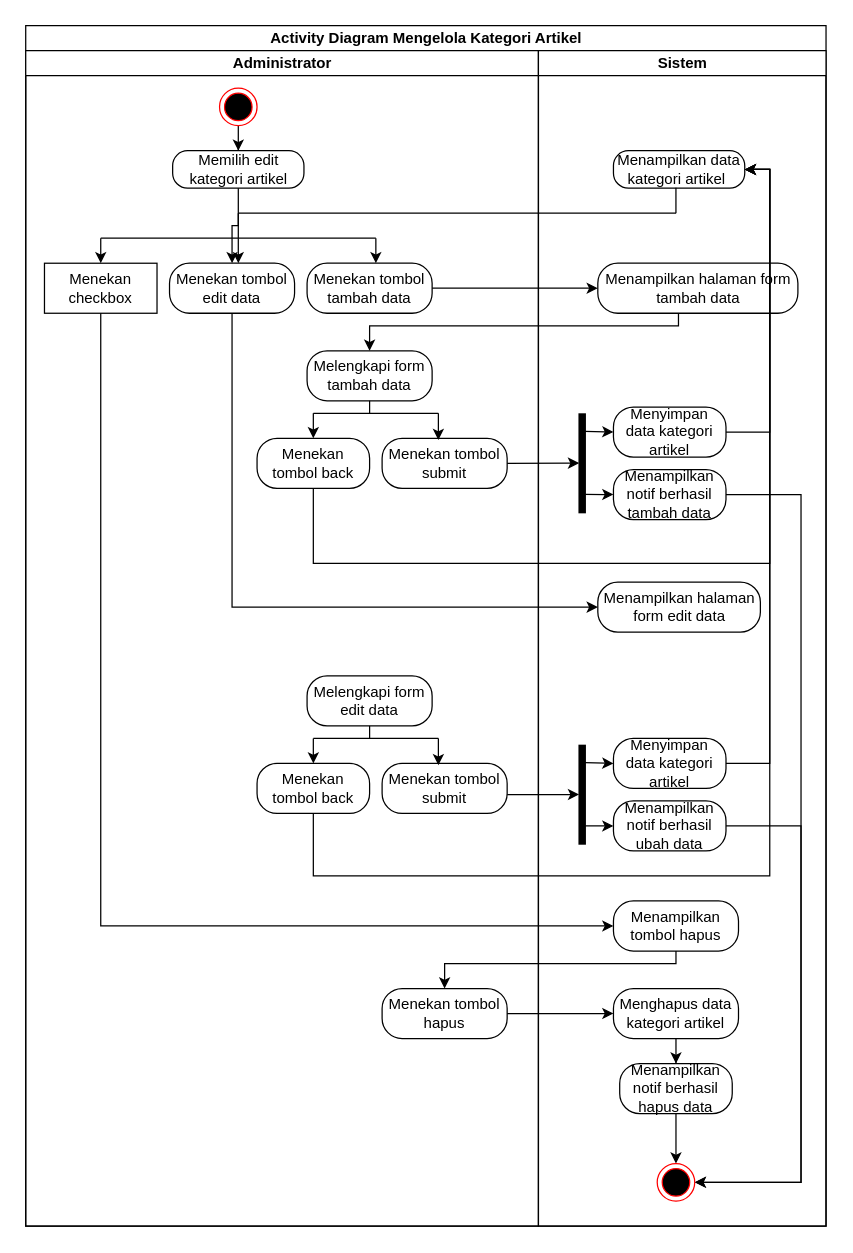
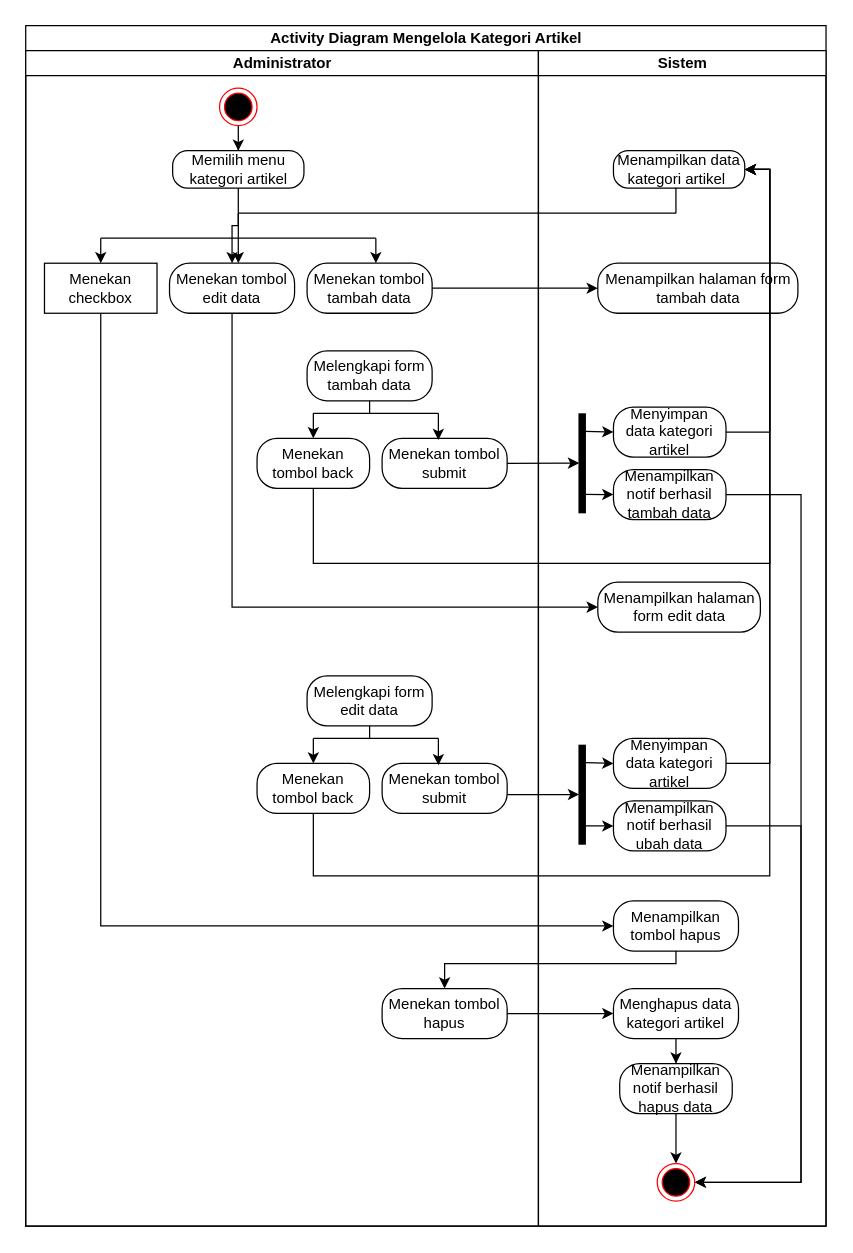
(239, 169) -> (239, 169)
(522, 326) -> none
